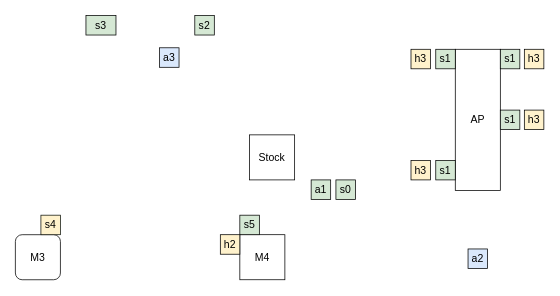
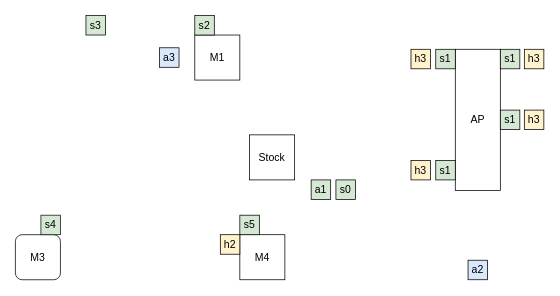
(101, 25) -> (96, 25)
none -> (217, 57)
(51, 225) -> (51, 225)
(477, 258) -> (477, 270)
